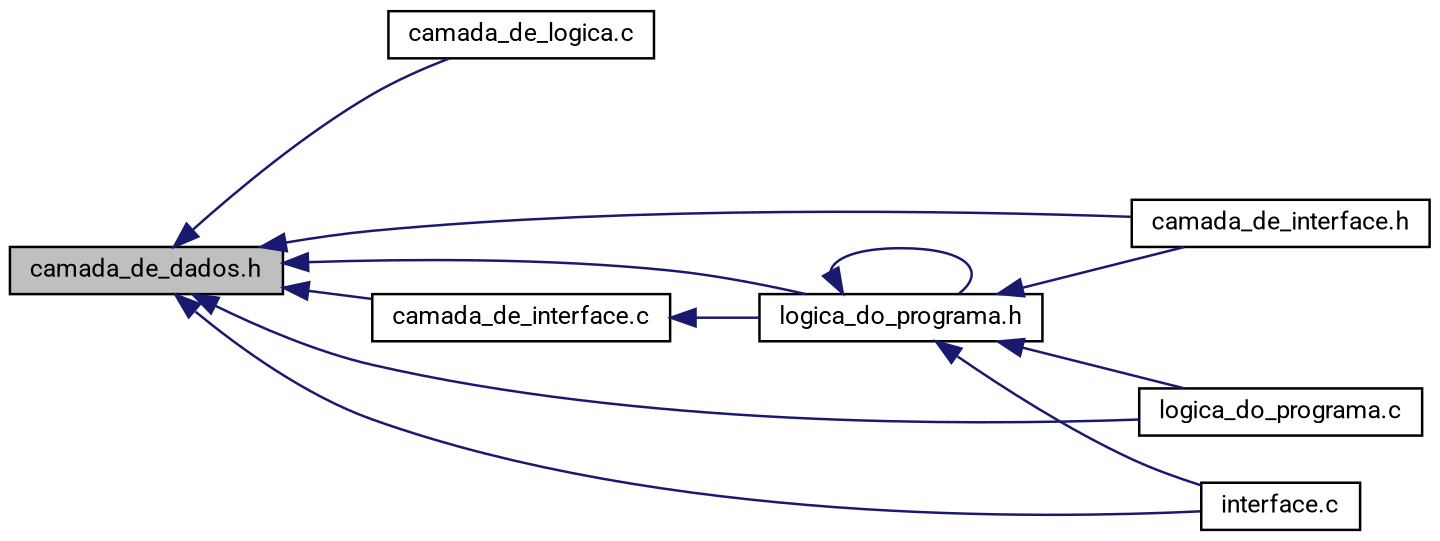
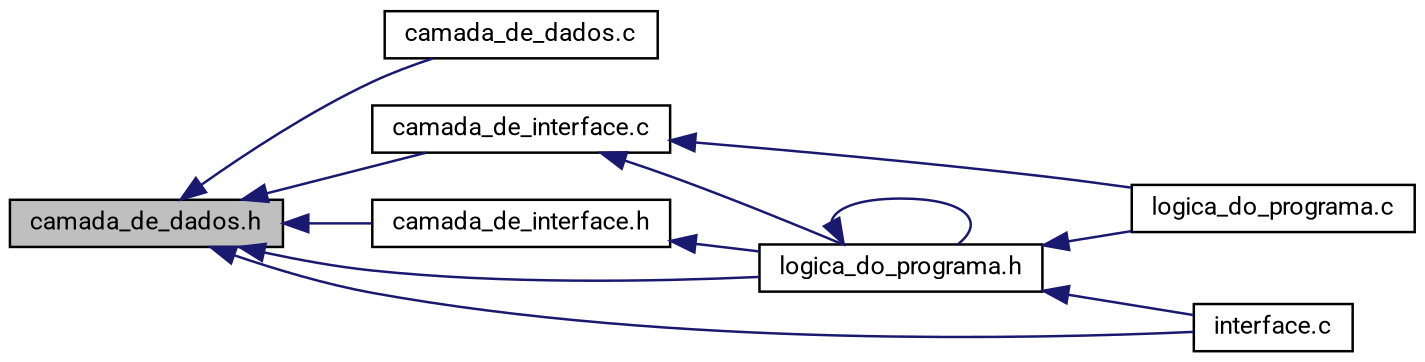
(521, 35) -> (521, 35)
(1103, 267) -> (727, 248)
(670, 409) -> (913, 162)
